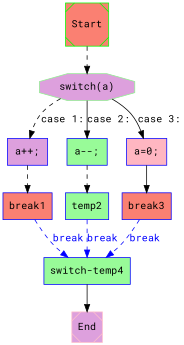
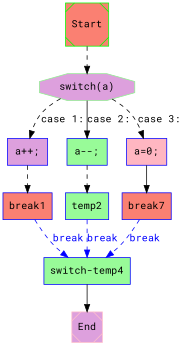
(130, 112) -> (130, 112)
(147, 206) -> (147, 206)
